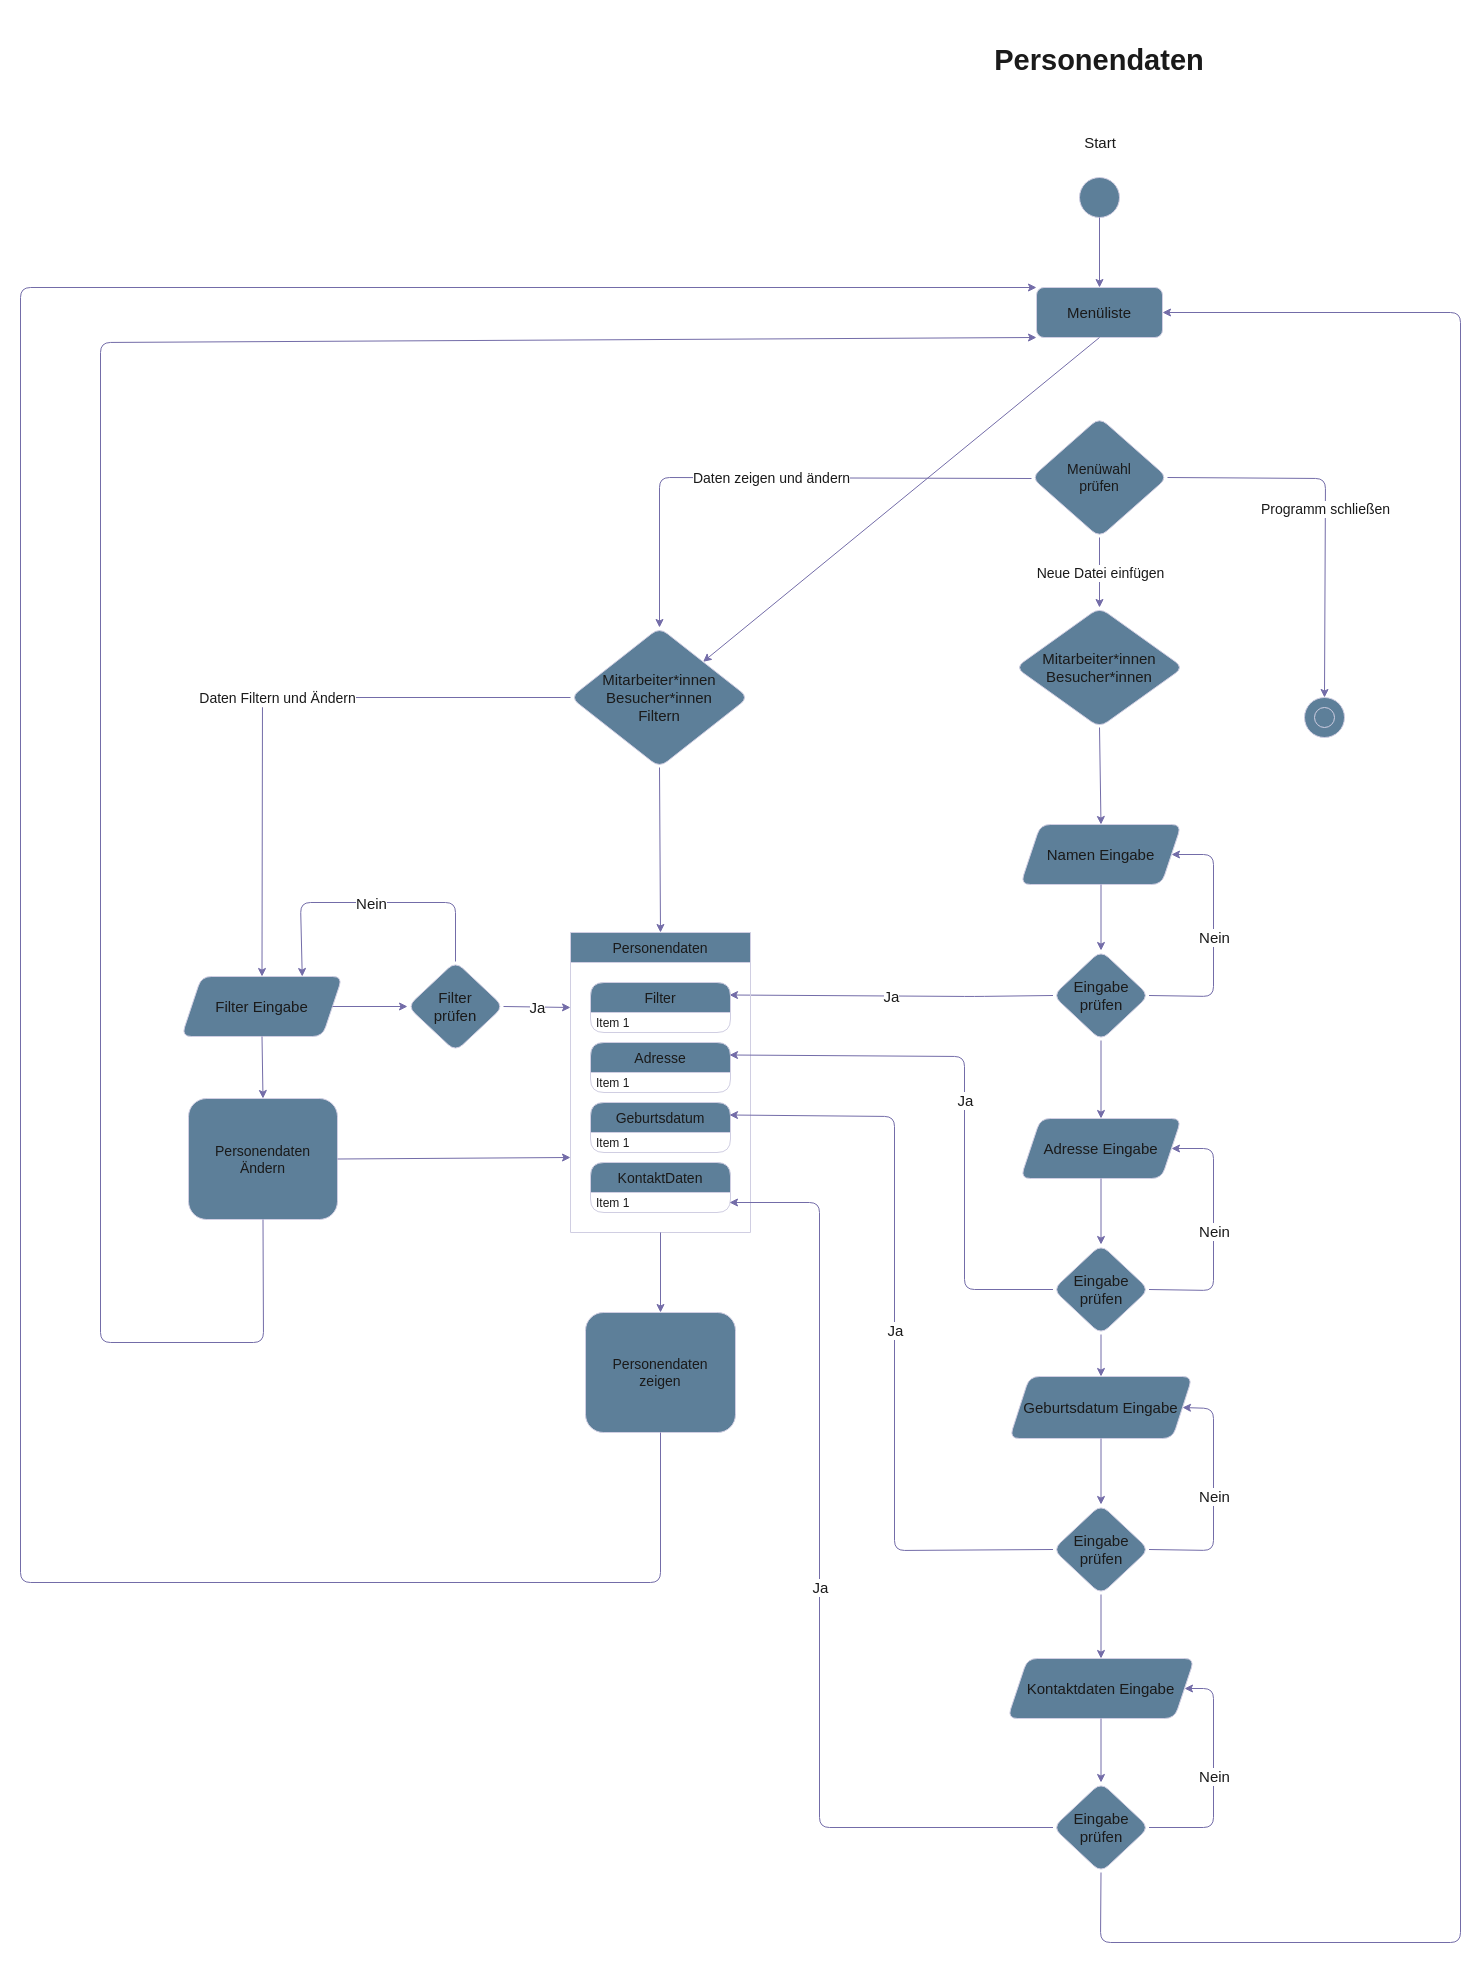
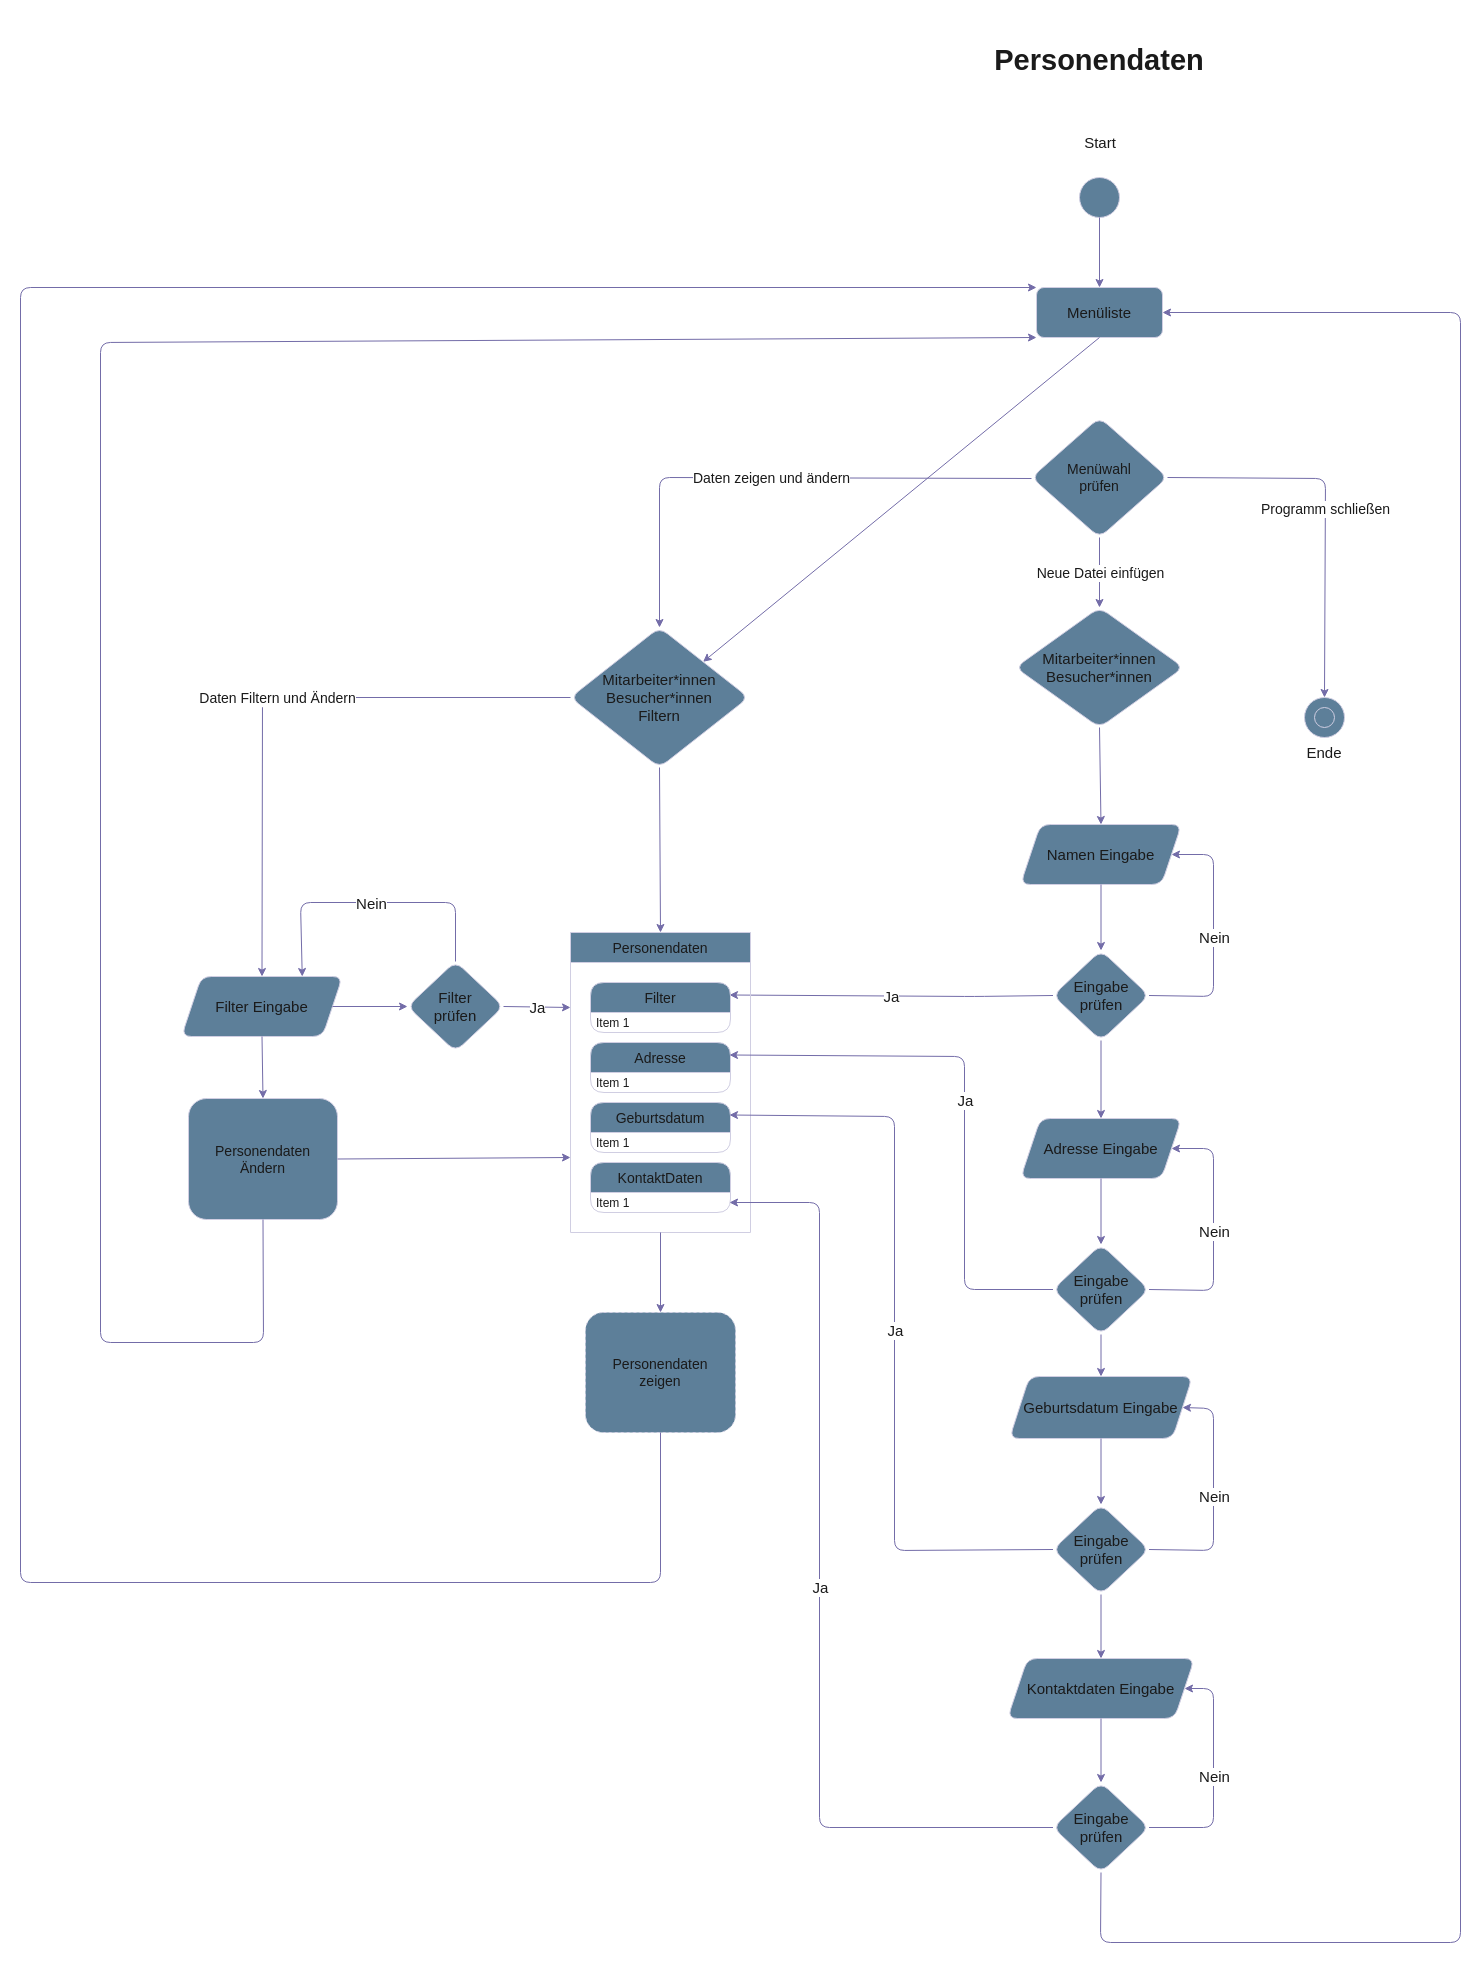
none -> (1325, 753)
(661, 1373) -> (661, 1373)
